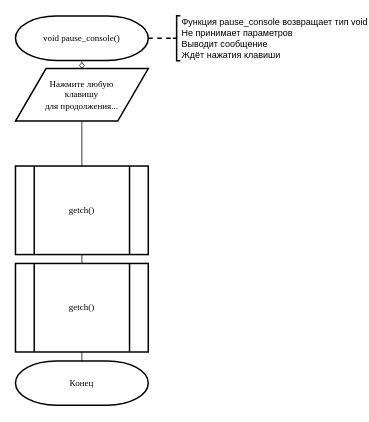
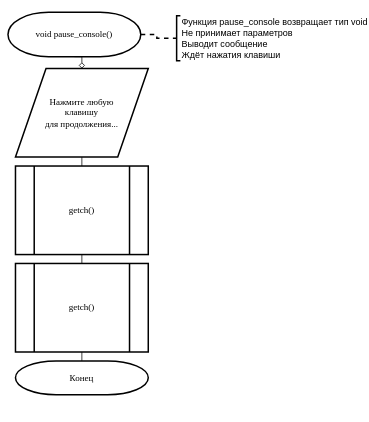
(82, 38) -> (74, 35)
(82, 95) -> (82, 113)
(82, 383) -> (82, 378)
